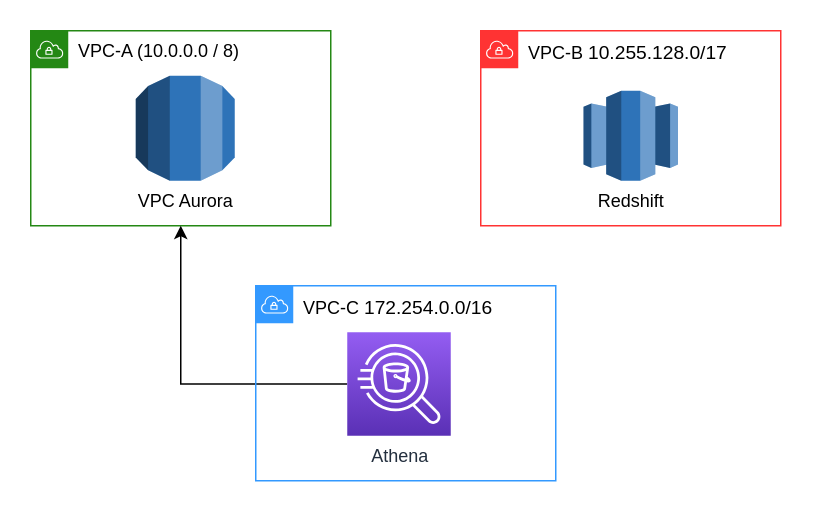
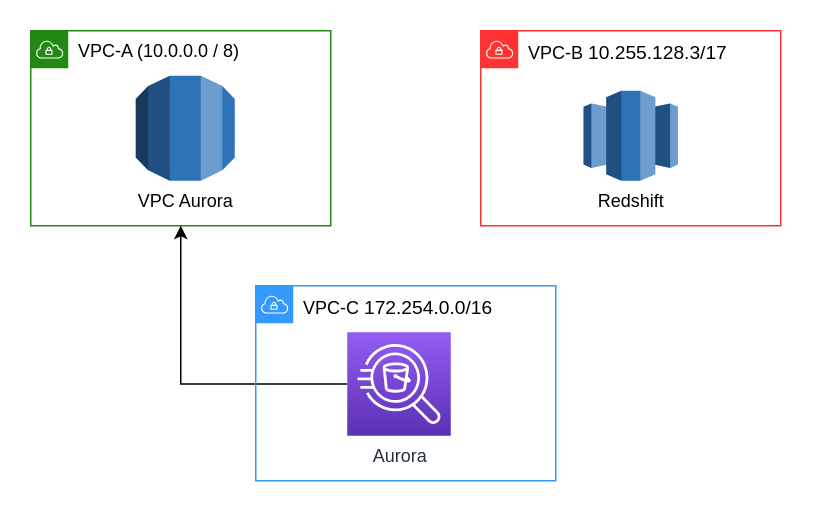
(628, 52) -> (628, 52)
(401, 457) -> (401, 457)
